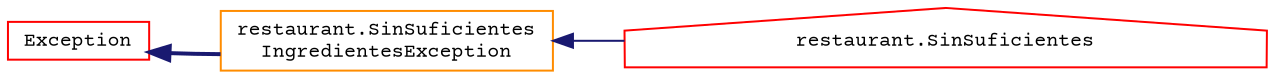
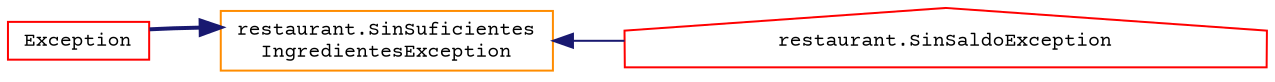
(946, 41) -> (946, 41)
(195, 54) -> (175, 28)
